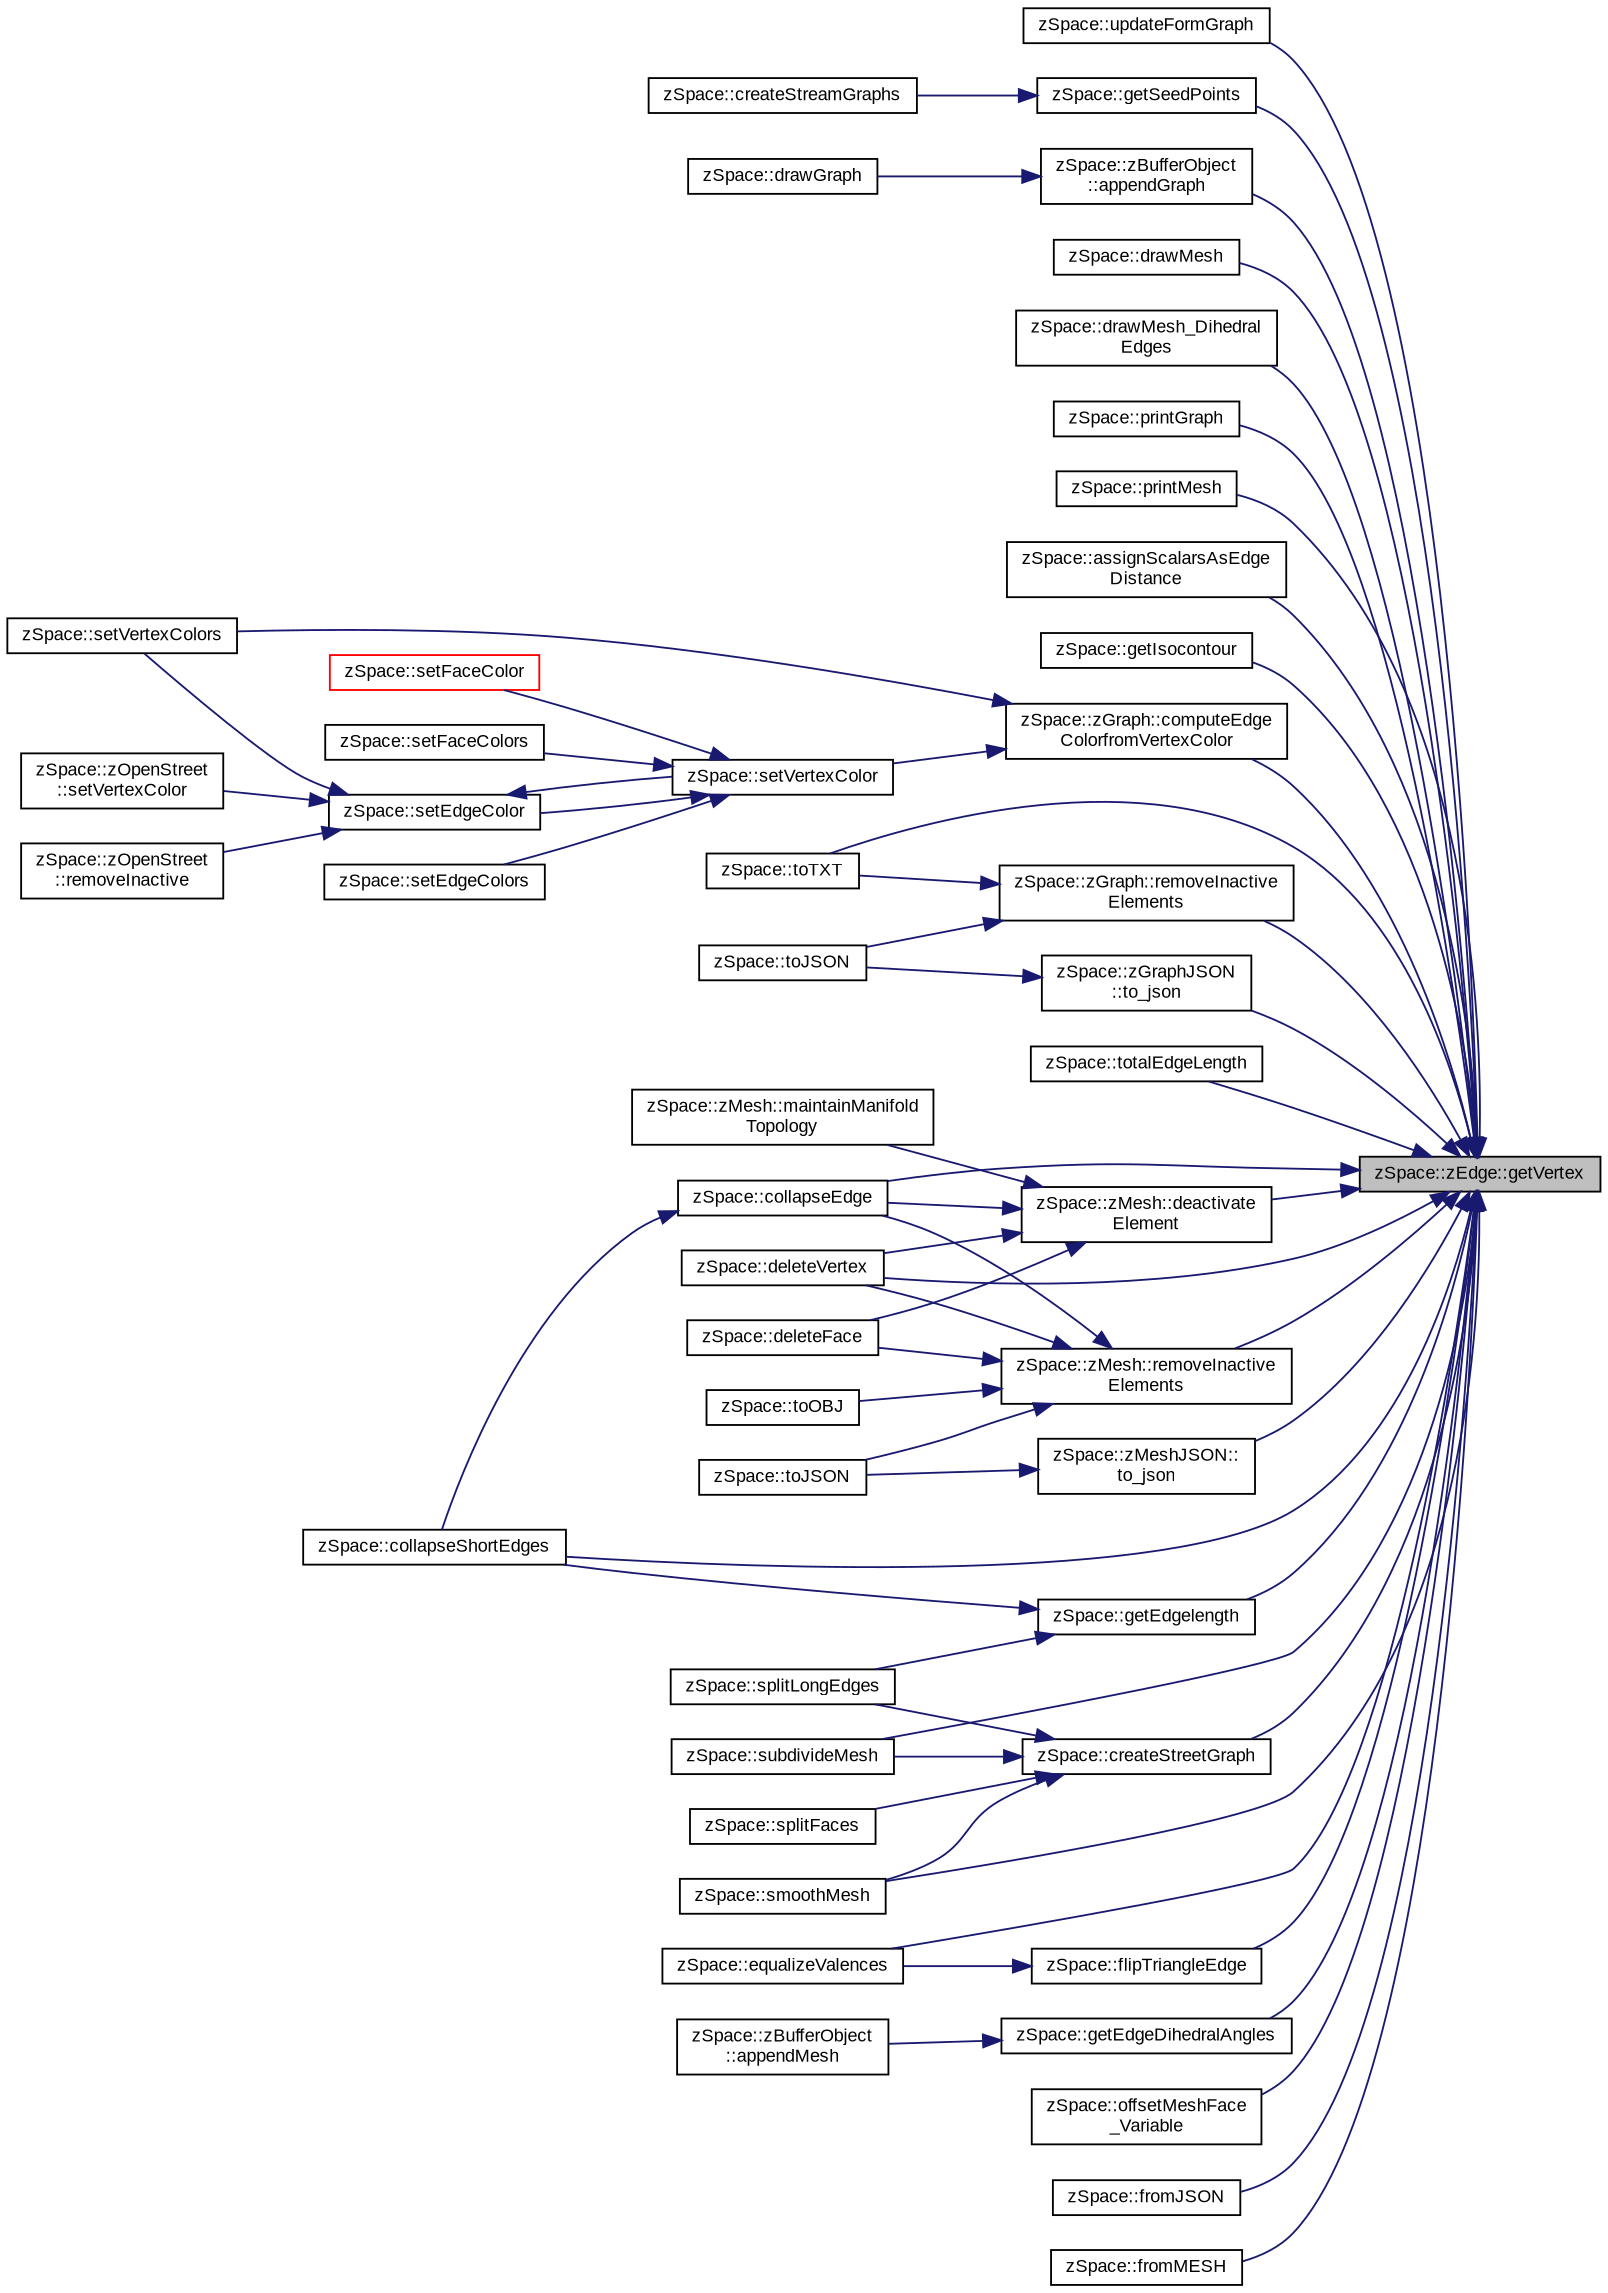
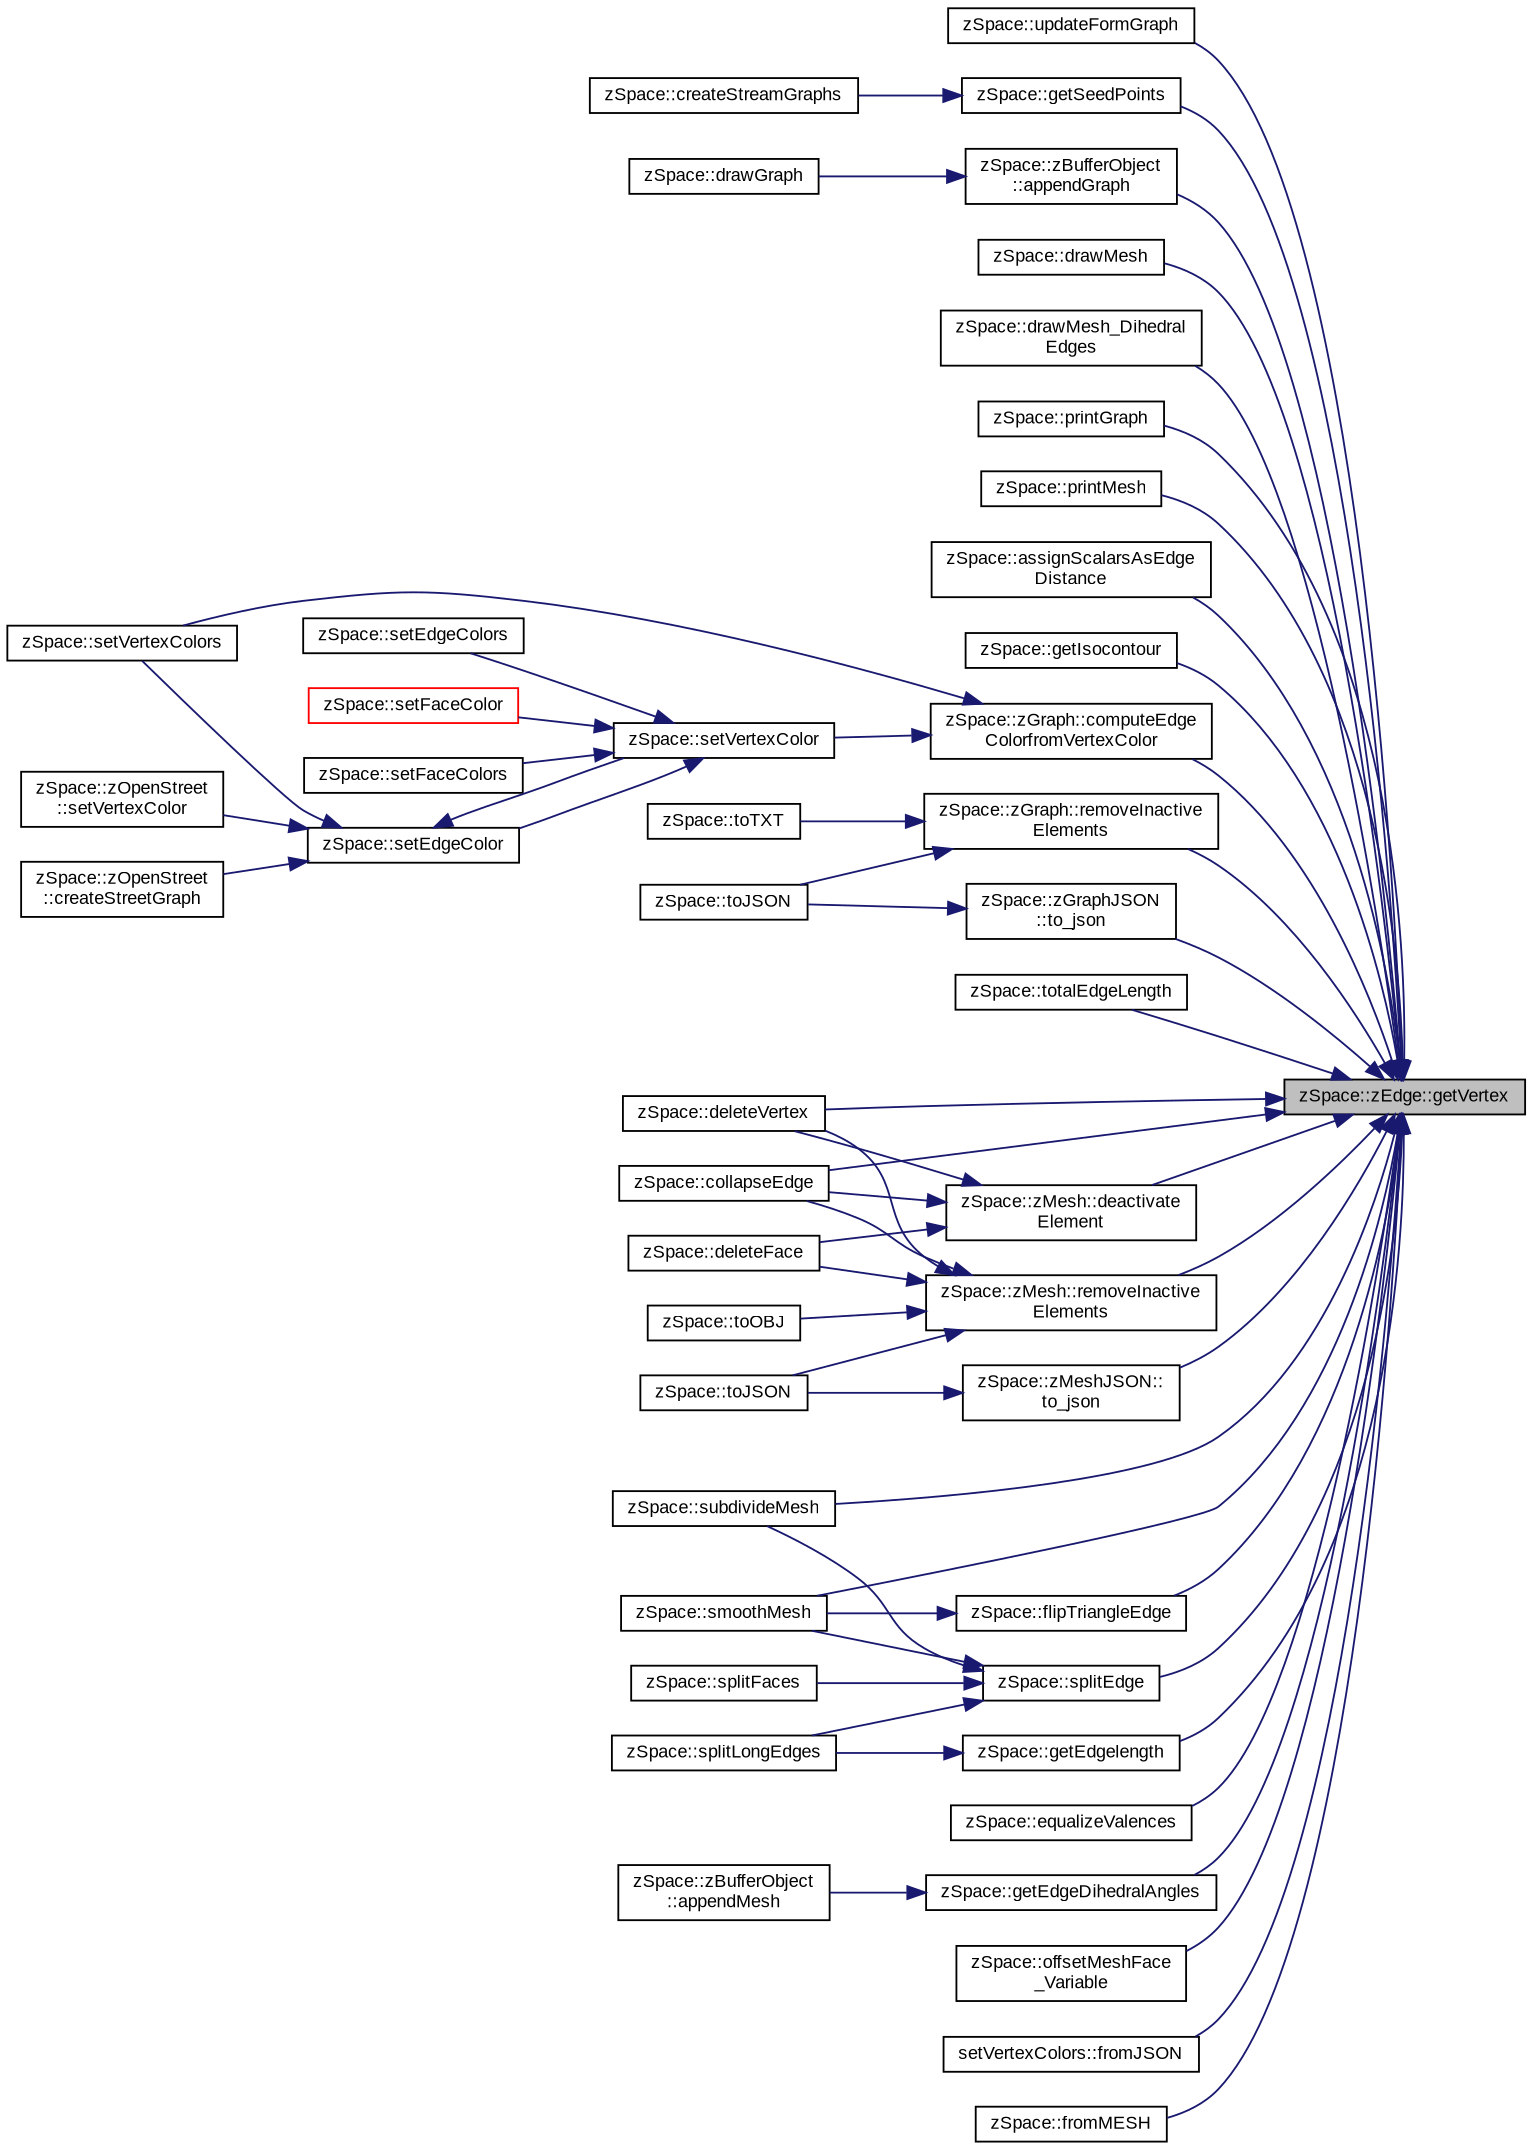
(1235, 821) -> none
(122, 871) -> (122, 889)
(783, 1117) -> none
(435, 1547) -> none
(1147, 1757) -> (1071, 1683)
(958, 1966) -> (874, 1613)
(1147, 2198) -> (1071, 2054)
